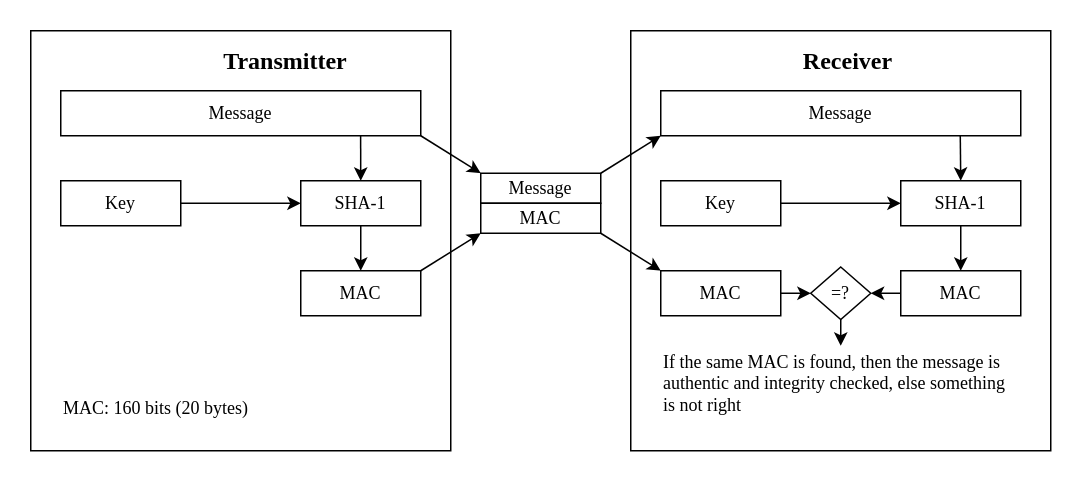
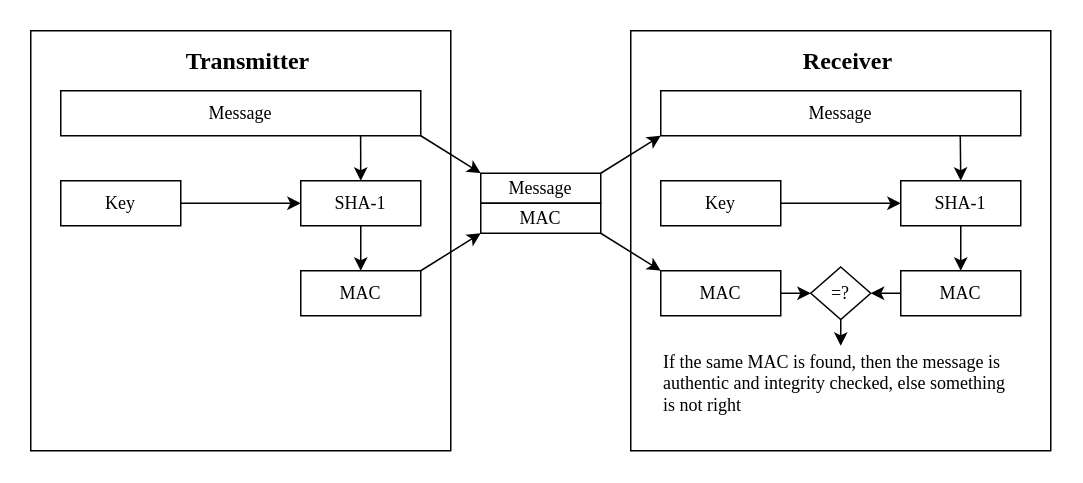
(286, 61) -> (248, 61)
(188, 406) -> none
